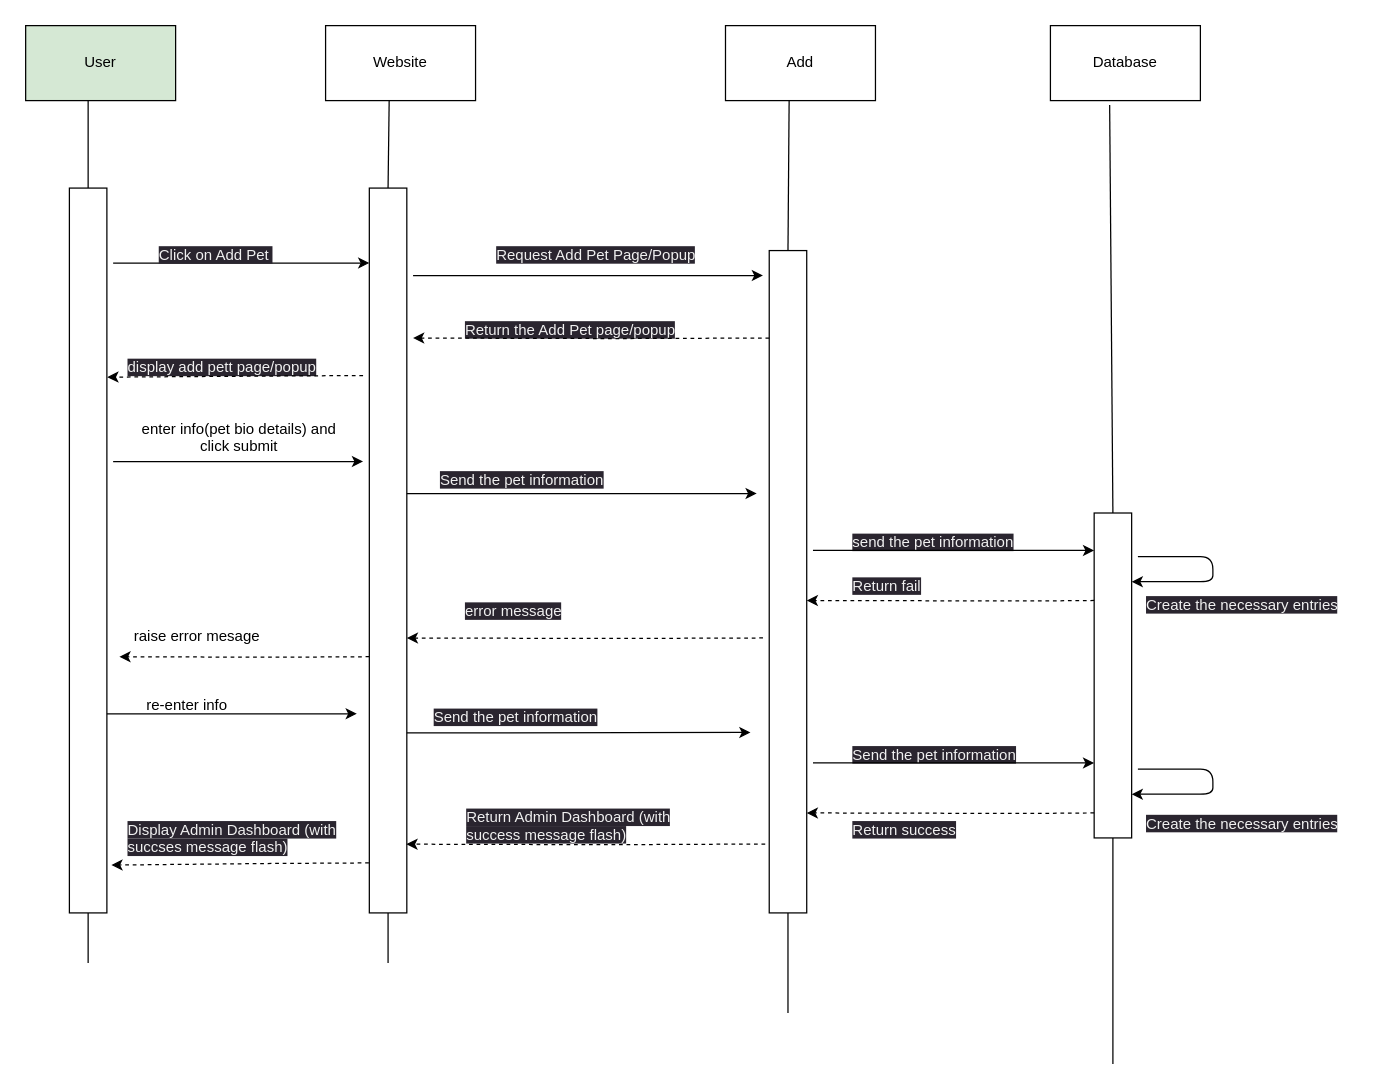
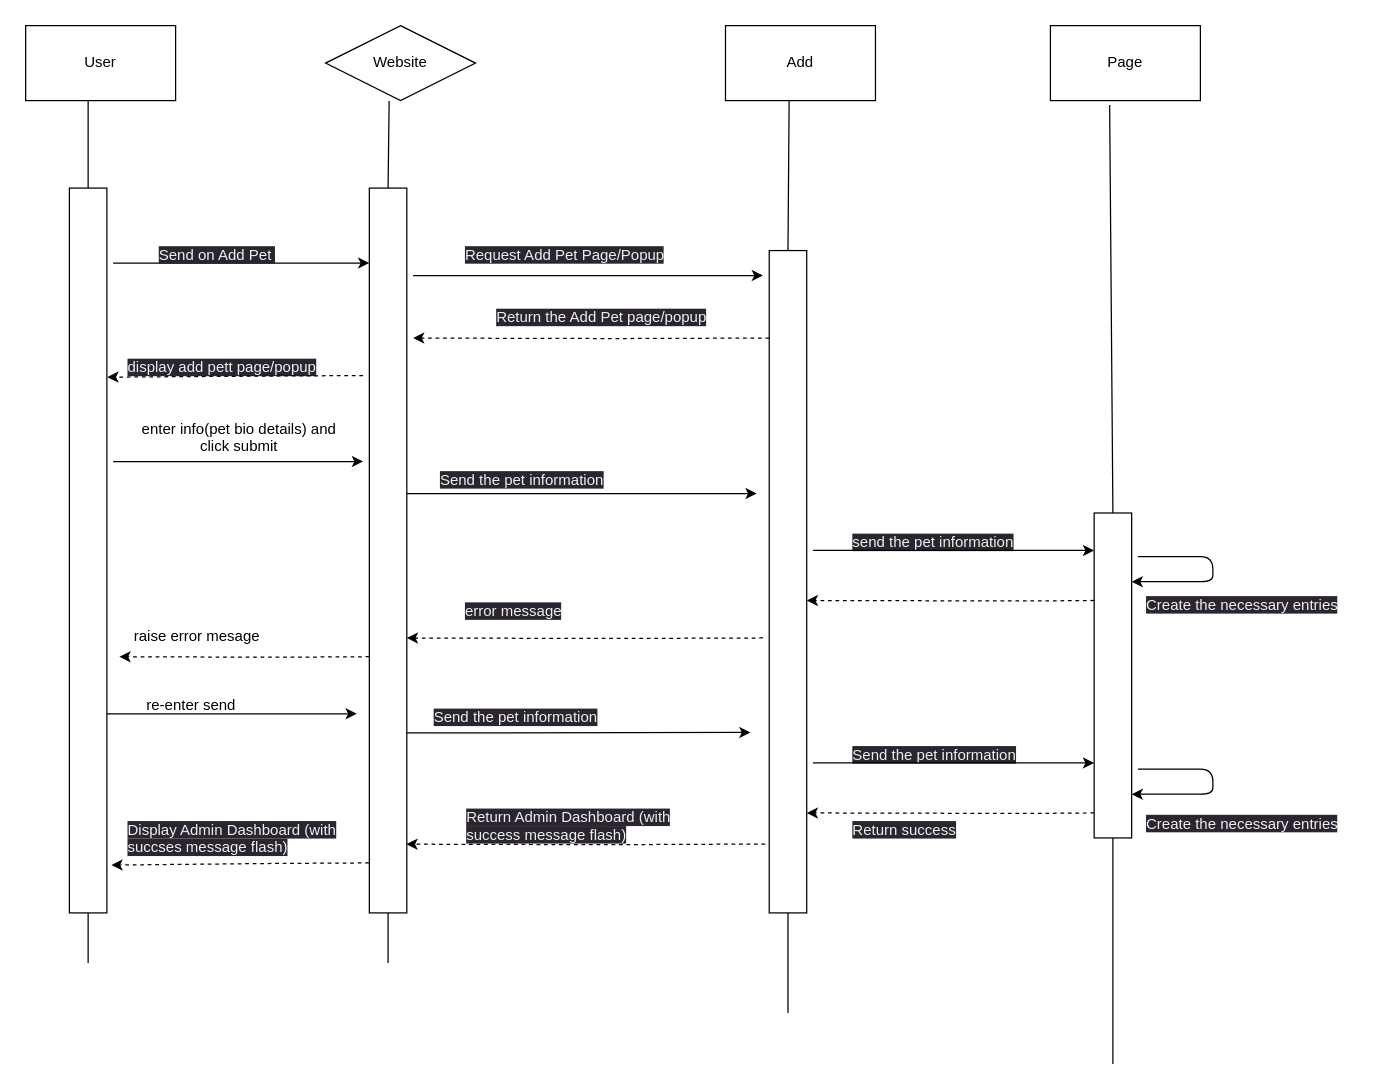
(101, 63) -> (101, 63)
(401, 63) -> (401, 63)
(1126, 63) -> (1126, 63)
(217, 256) -> (217, 256)
(607, 257) -> (576, 257)
(576, 326) -> (607, 313)
(963, 582) -> none
(198, 706) -> (200, 706)
